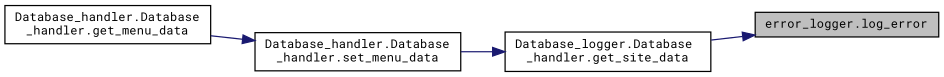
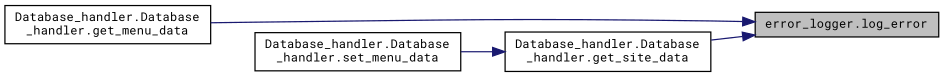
(227, 38) -> (477, 20)
(608, 52) -> (608, 52)
